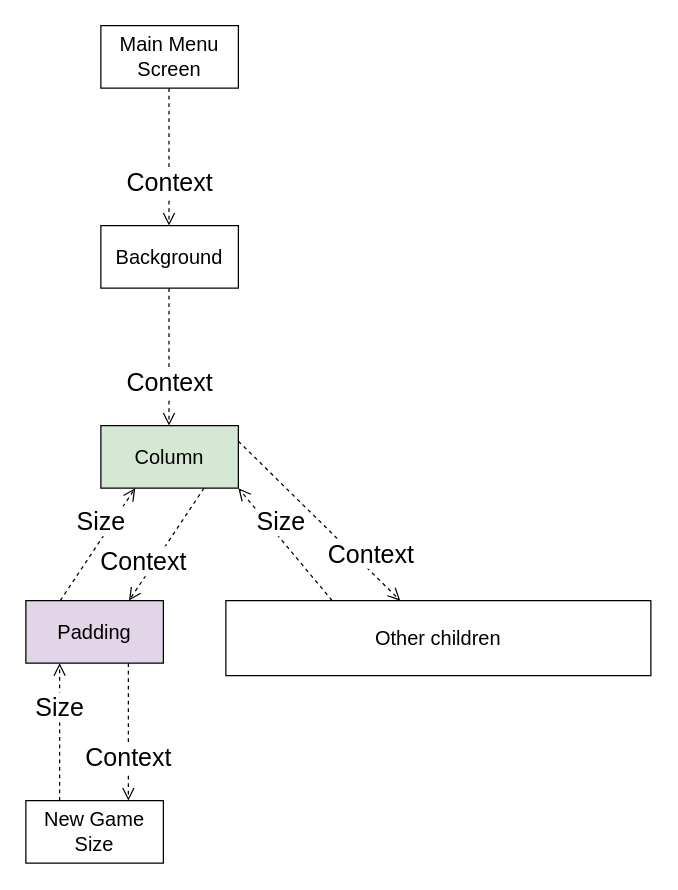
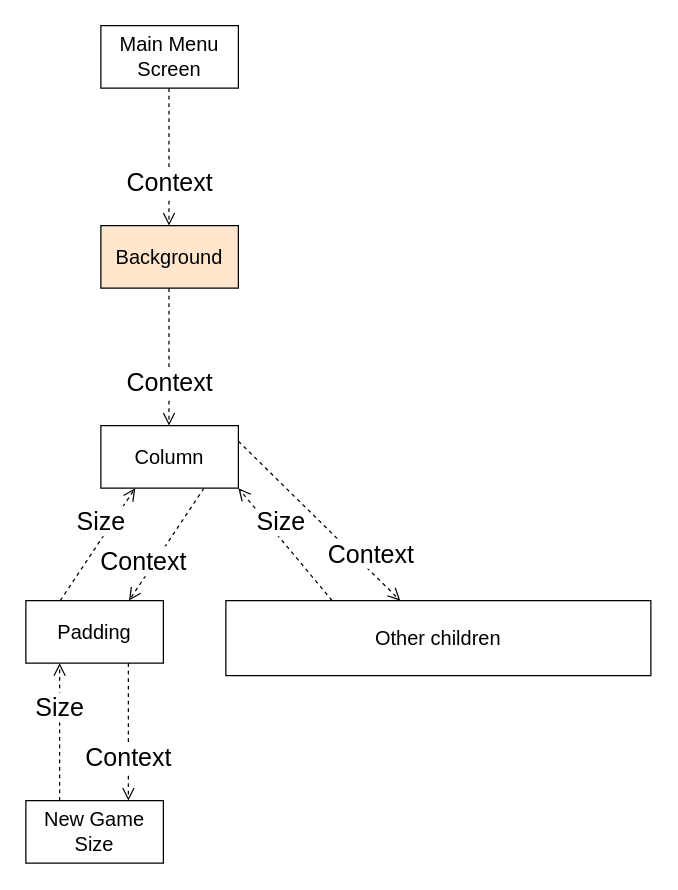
(169, 257) -> (169, 257)
(169, 457) -> (169, 457)
(94, 632) -> (94, 632)
